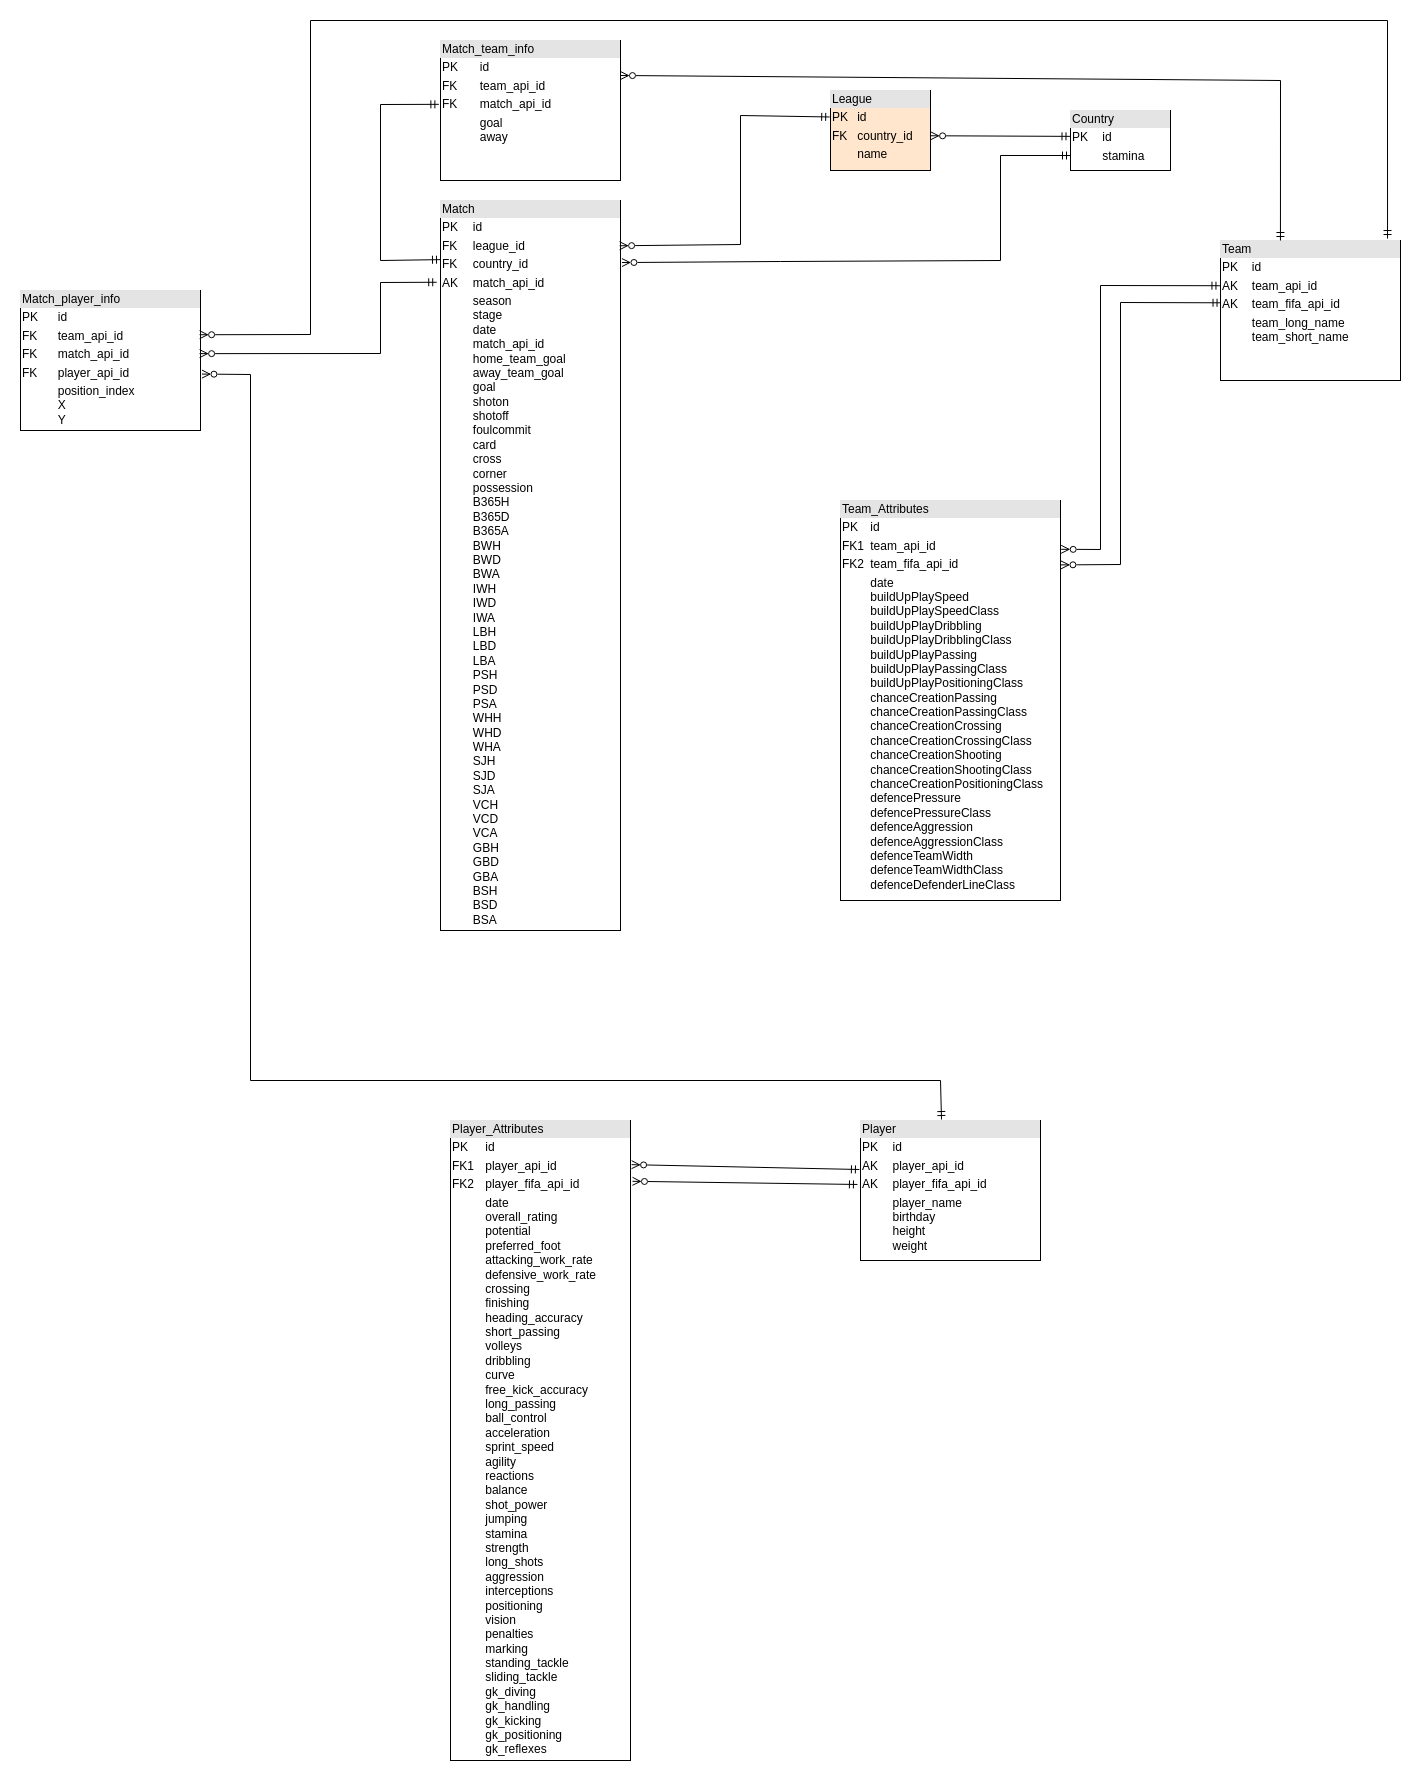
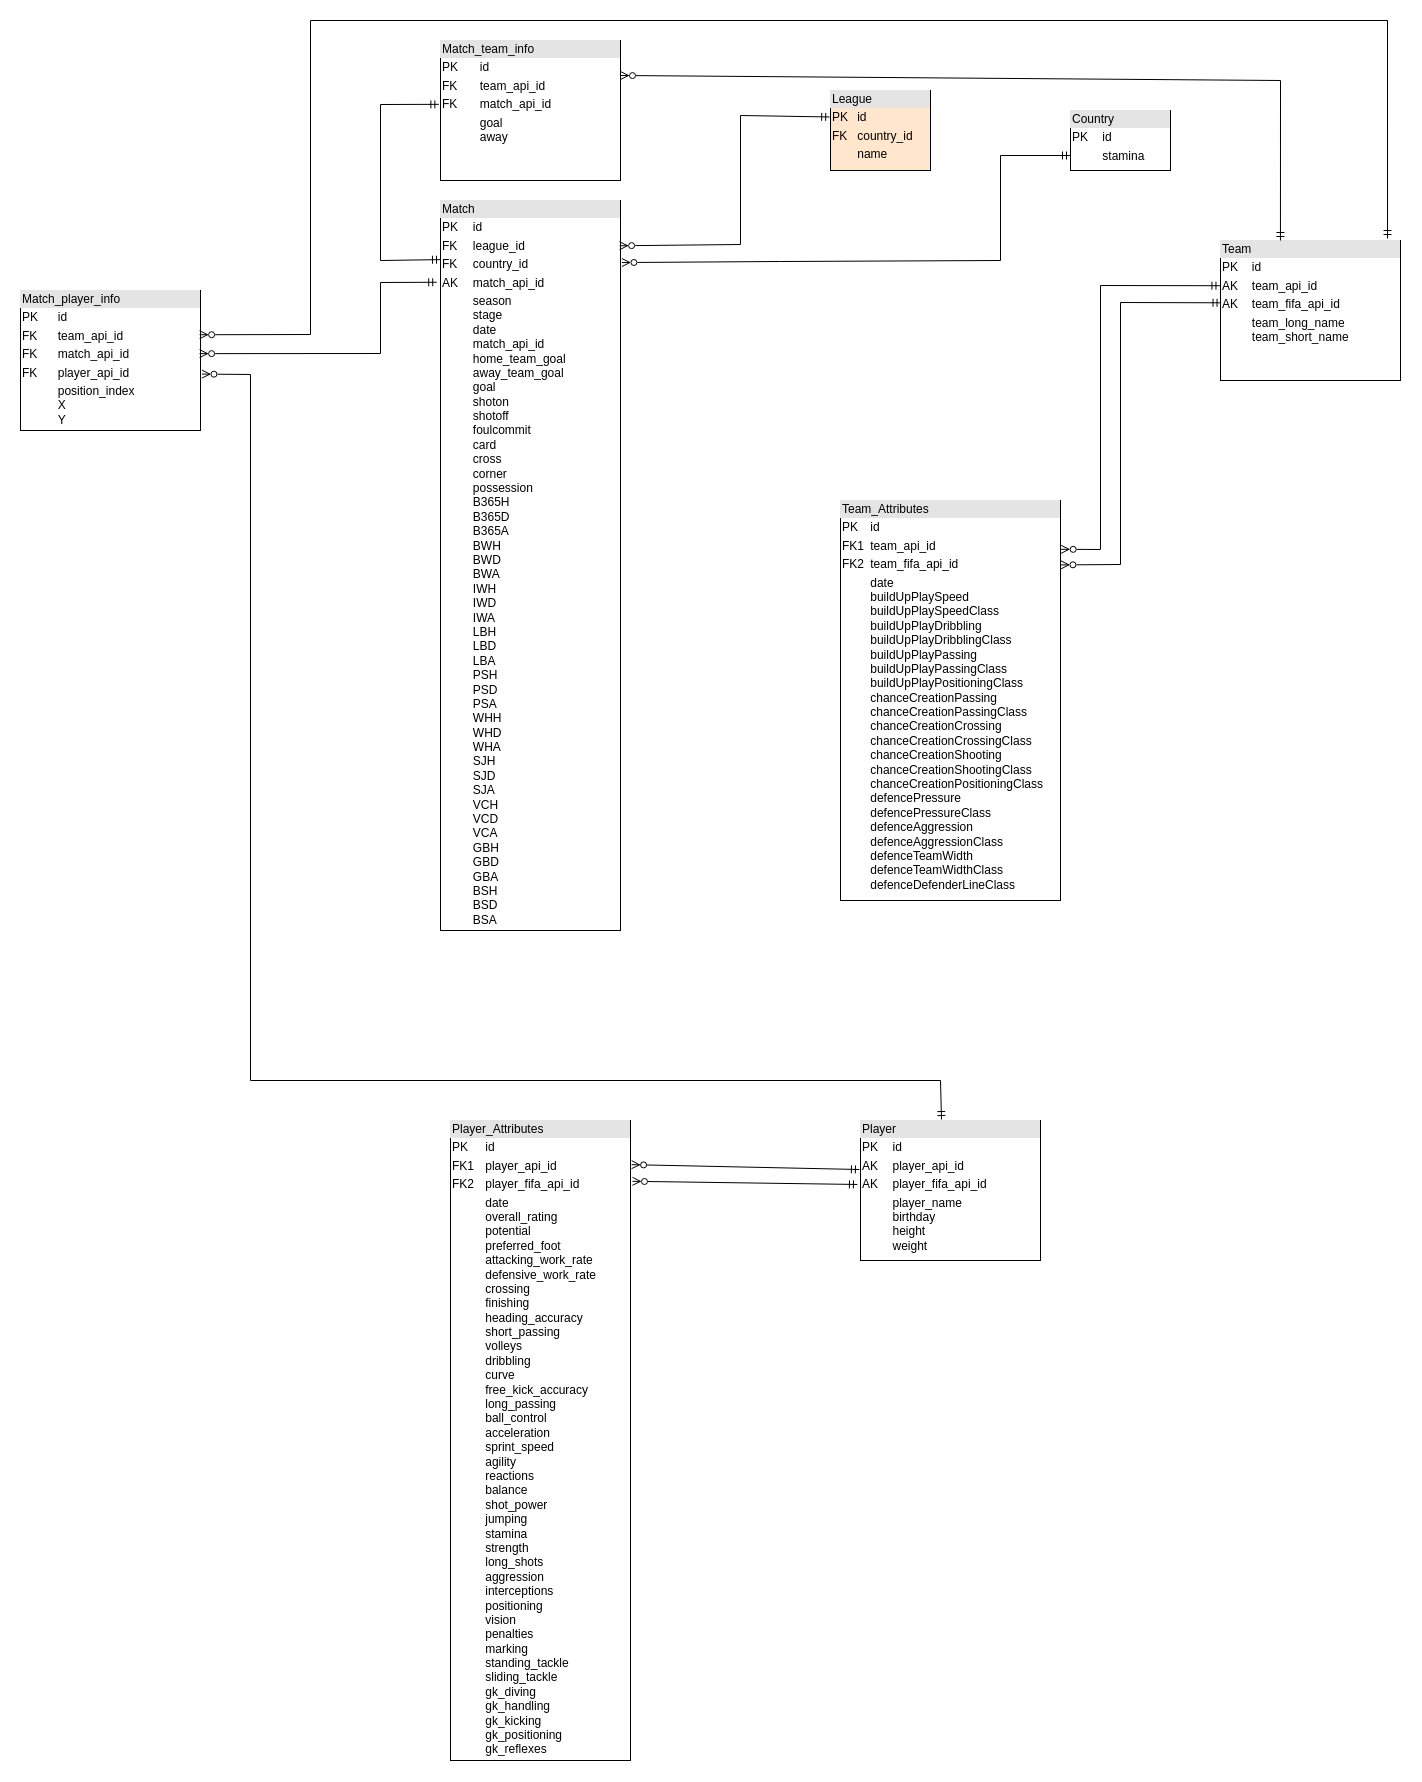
(1008, 136) -> none
